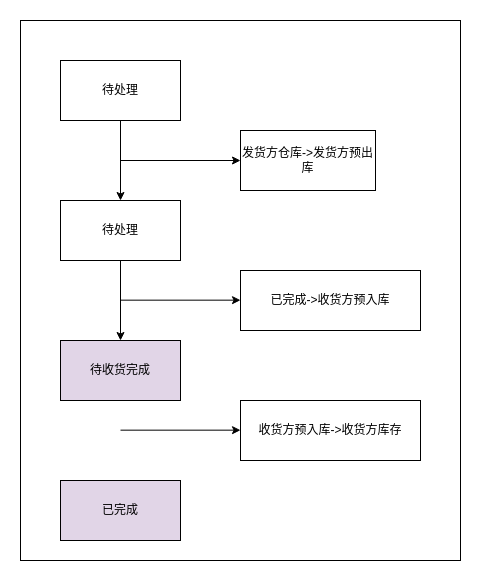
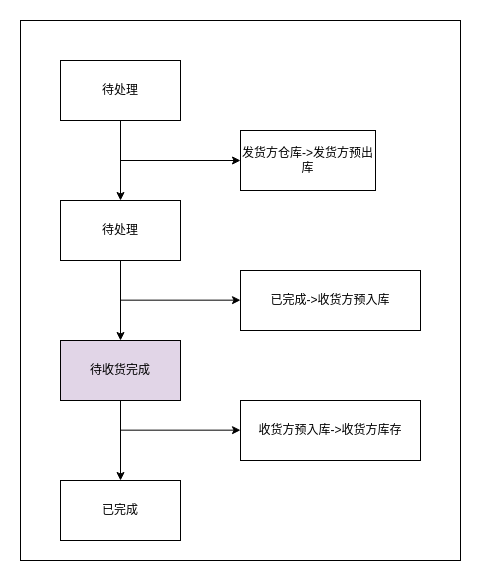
none -> (121, 437)
(121, 511) -> (121, 511)
